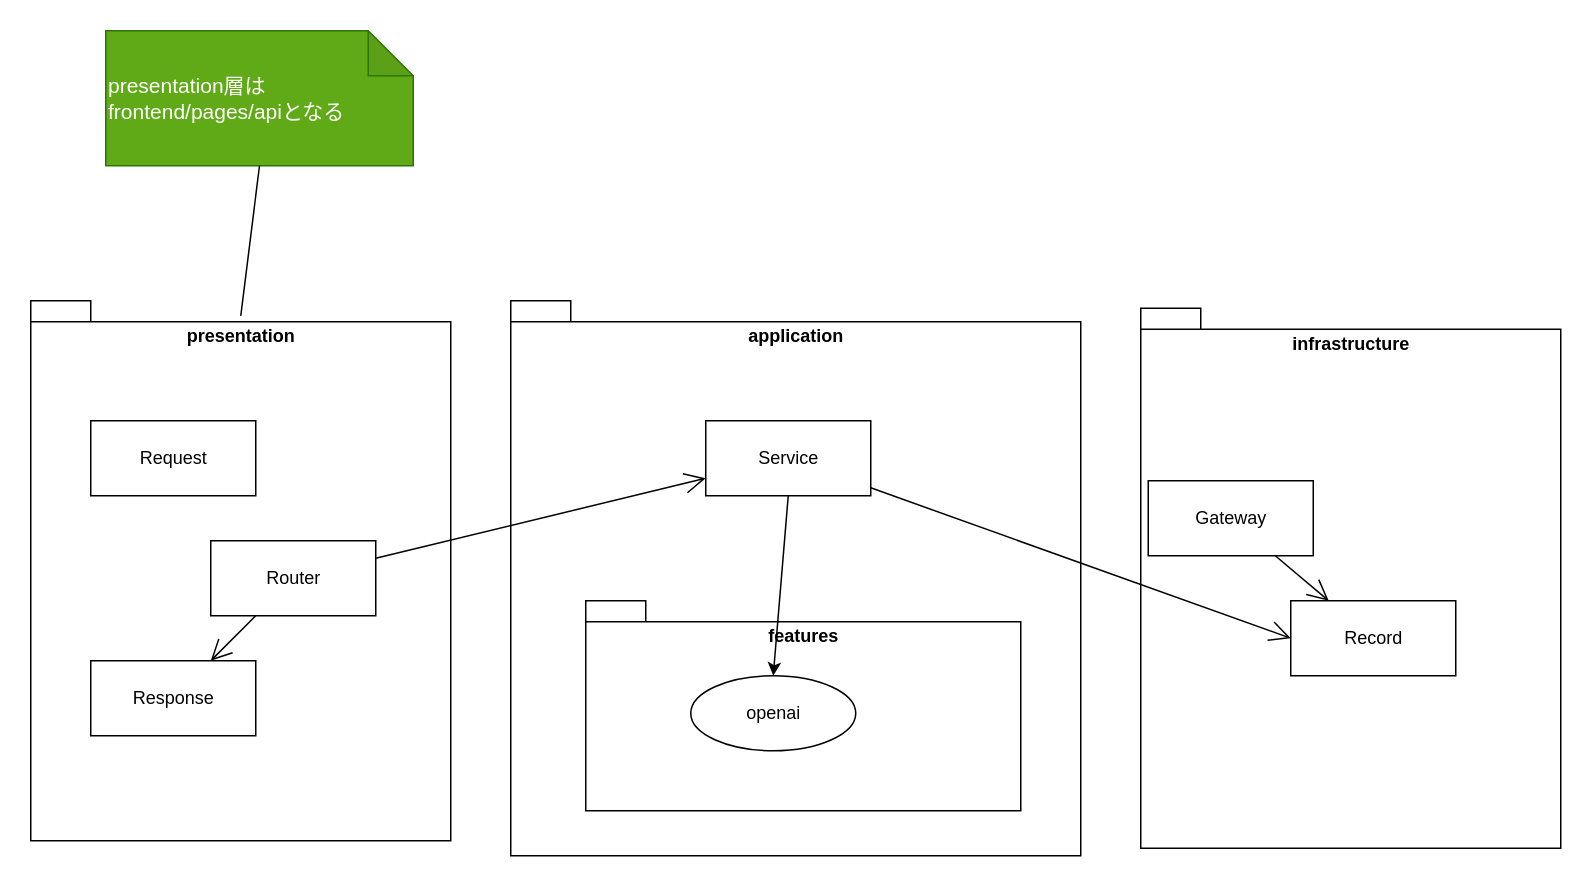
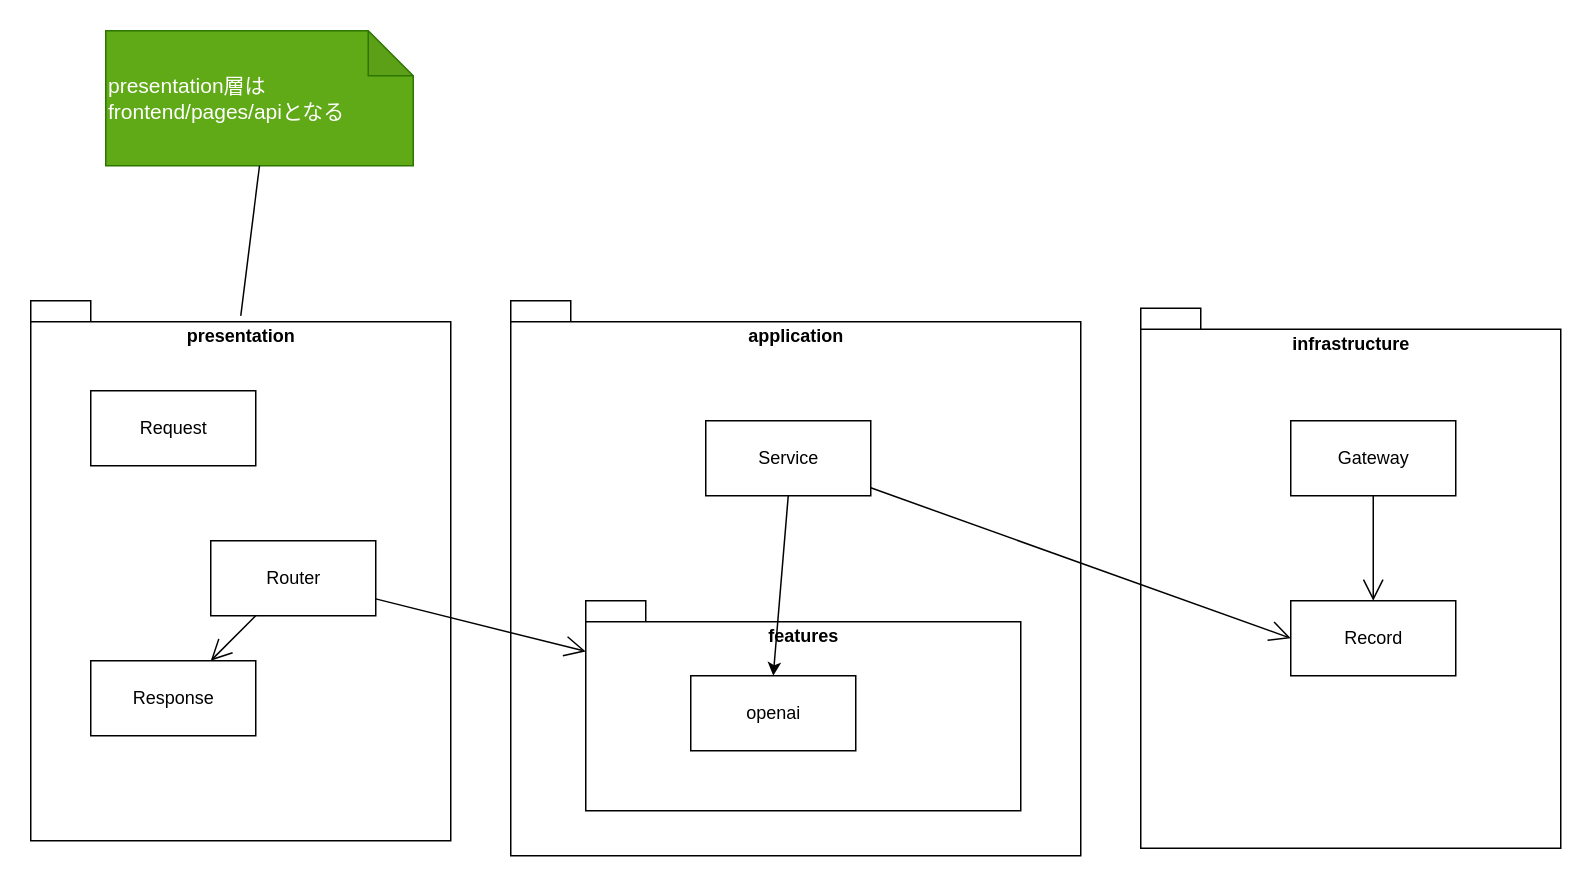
(173, 458) -> (173, 428)
(1231, 518) -> (1373, 458)
(539, 519) -> (479, 625)
(773, 713) -> (773, 713)
